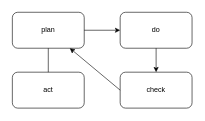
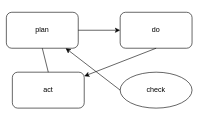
(48, 30) -> (42, 30)
(156, 66) -> (122, 62)
(156, 90) -> (156, 90)
